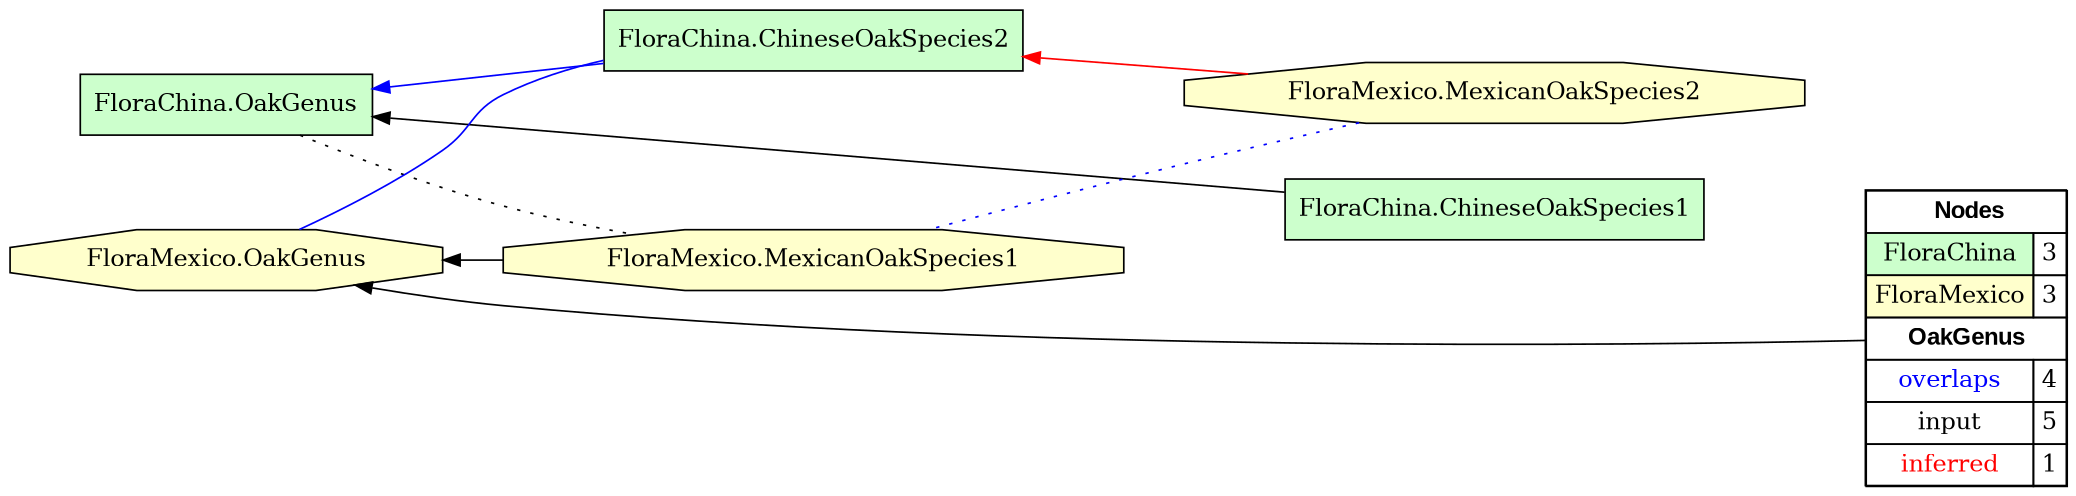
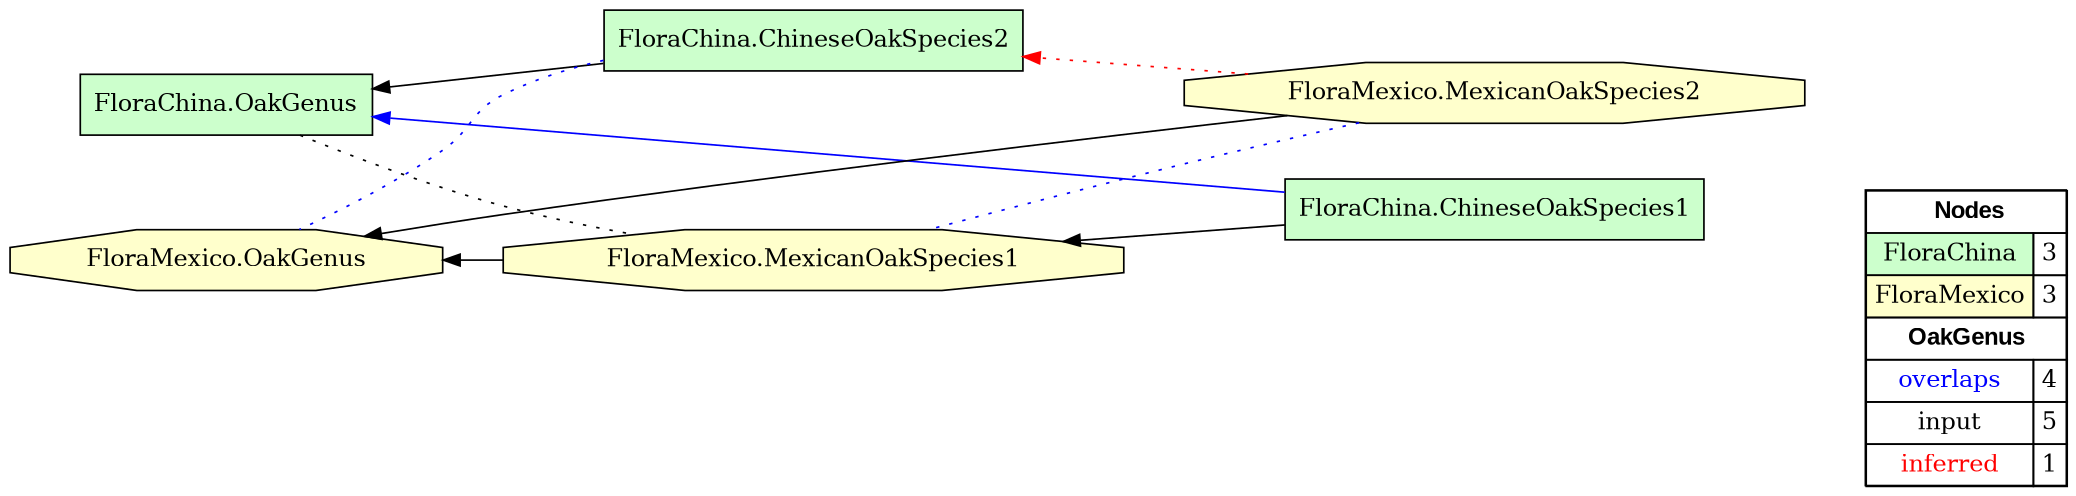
(1144, 66) -> (1144, 66)
(497, 75) -> (497, 75)
(453, 143) -> (453, 143)
(837, 155) -> (837, 155)
none -> (1183, 233)
(1118, 339) -> (834, 170)
